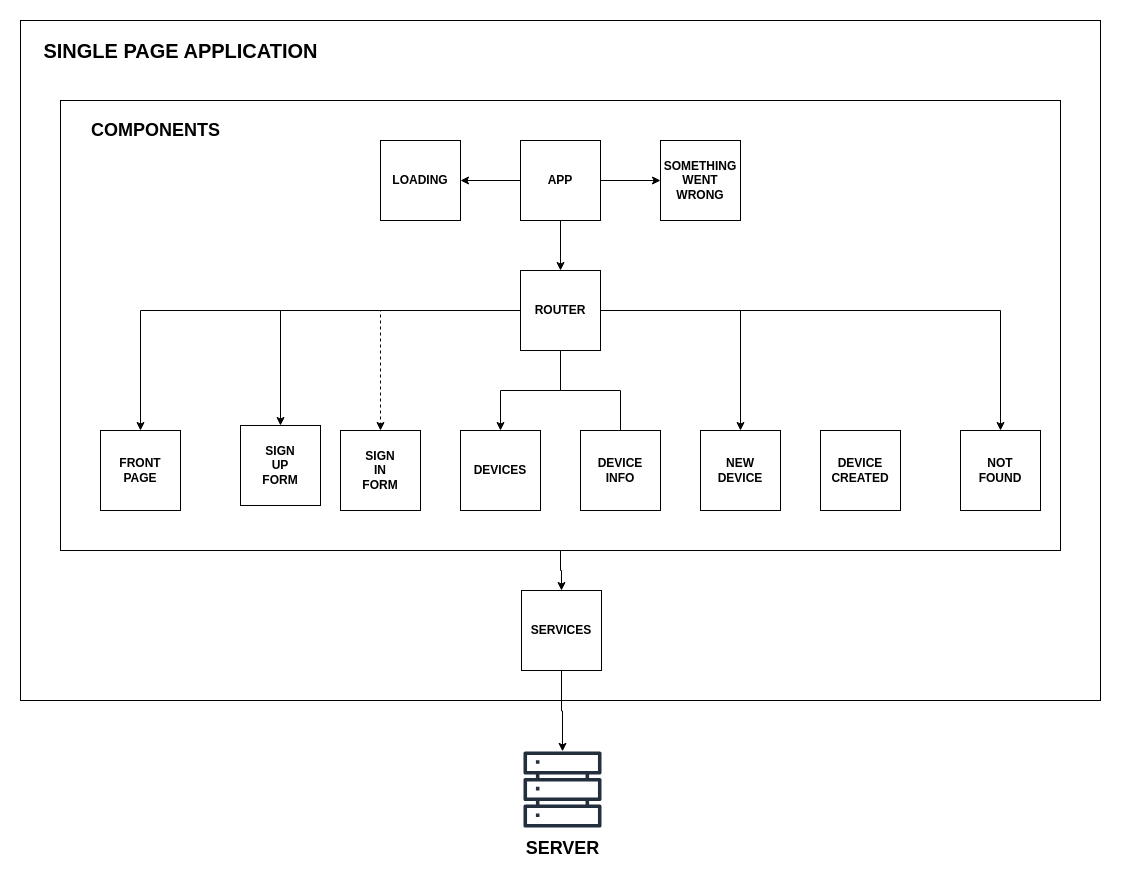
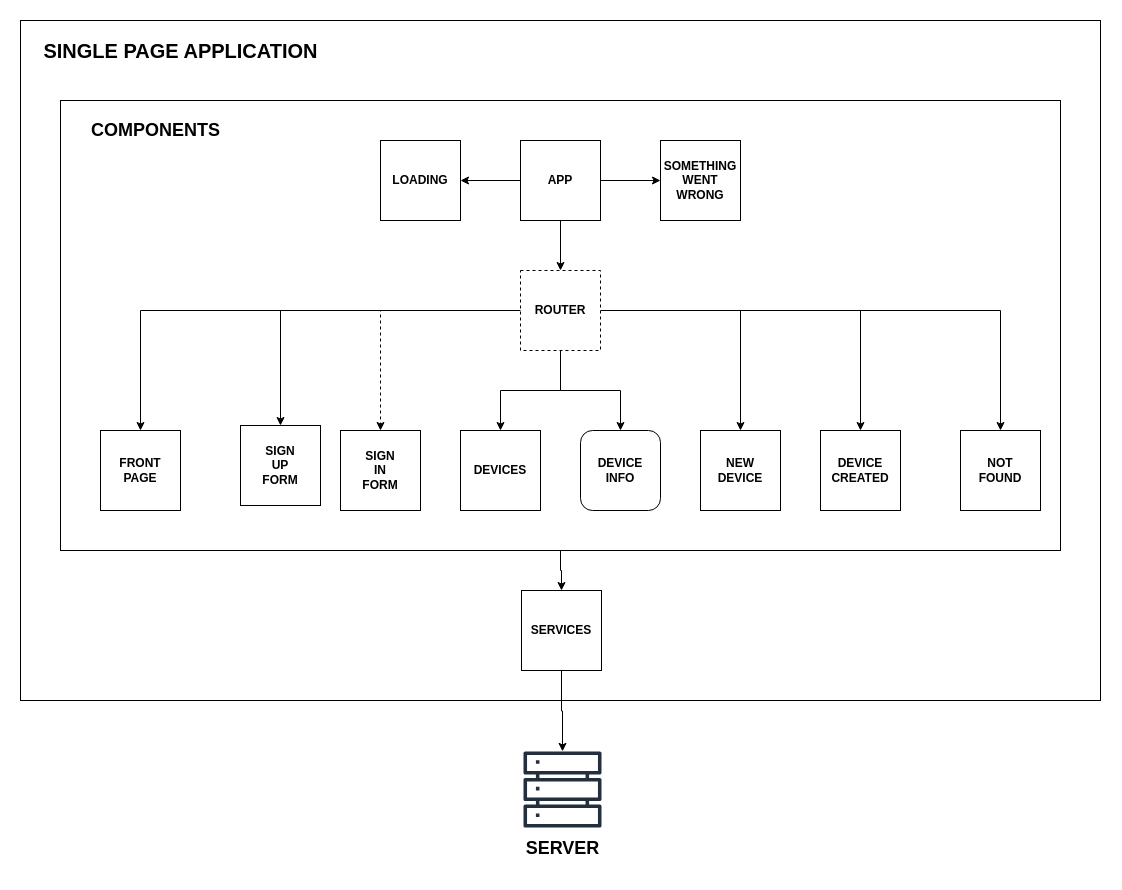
(561, 311) -> (561, 311)
none -> (861, 368)
(621, 425) -> (621, 422)
(621, 471) -> (621, 471)
